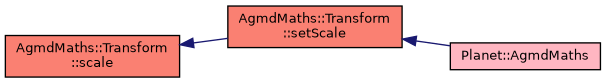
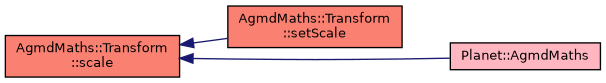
(433, 43) -> (322, 60)
